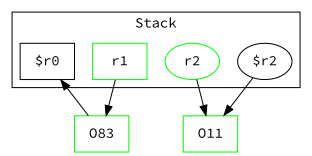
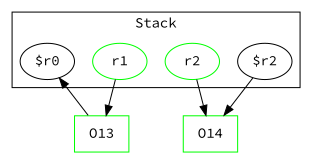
(47, 61) -> (47, 61)
(120, 61) -> (120, 61)
(102, 134) -> (102, 134)
(210, 134) -> (210, 134)
